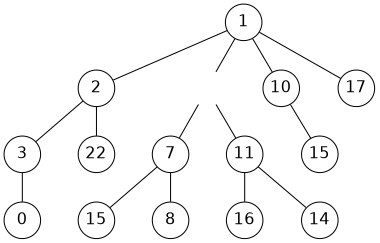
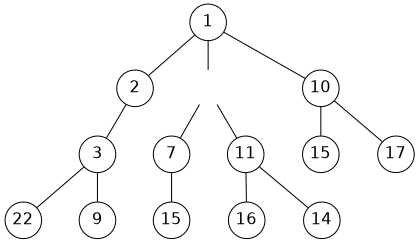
(300, 55) -> (358, 121)
(96, 121) -> (60, 187)
(22, 220) -> (97, 220)
(171, 220) -> none
